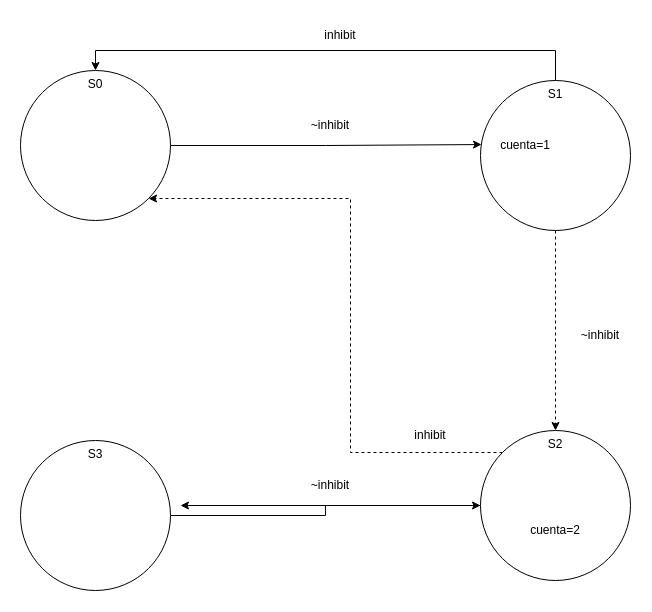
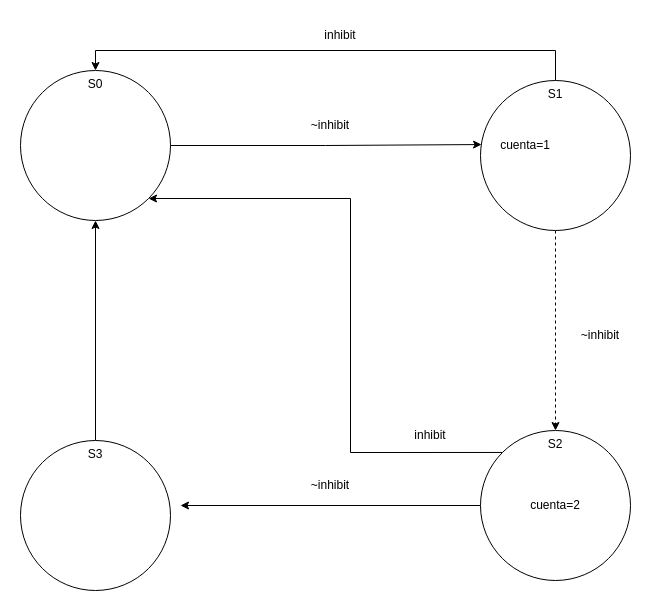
(351, 303) -> (351, 303)
(252, 516) -> (96, 334)
(556, 531) -> (556, 506)
